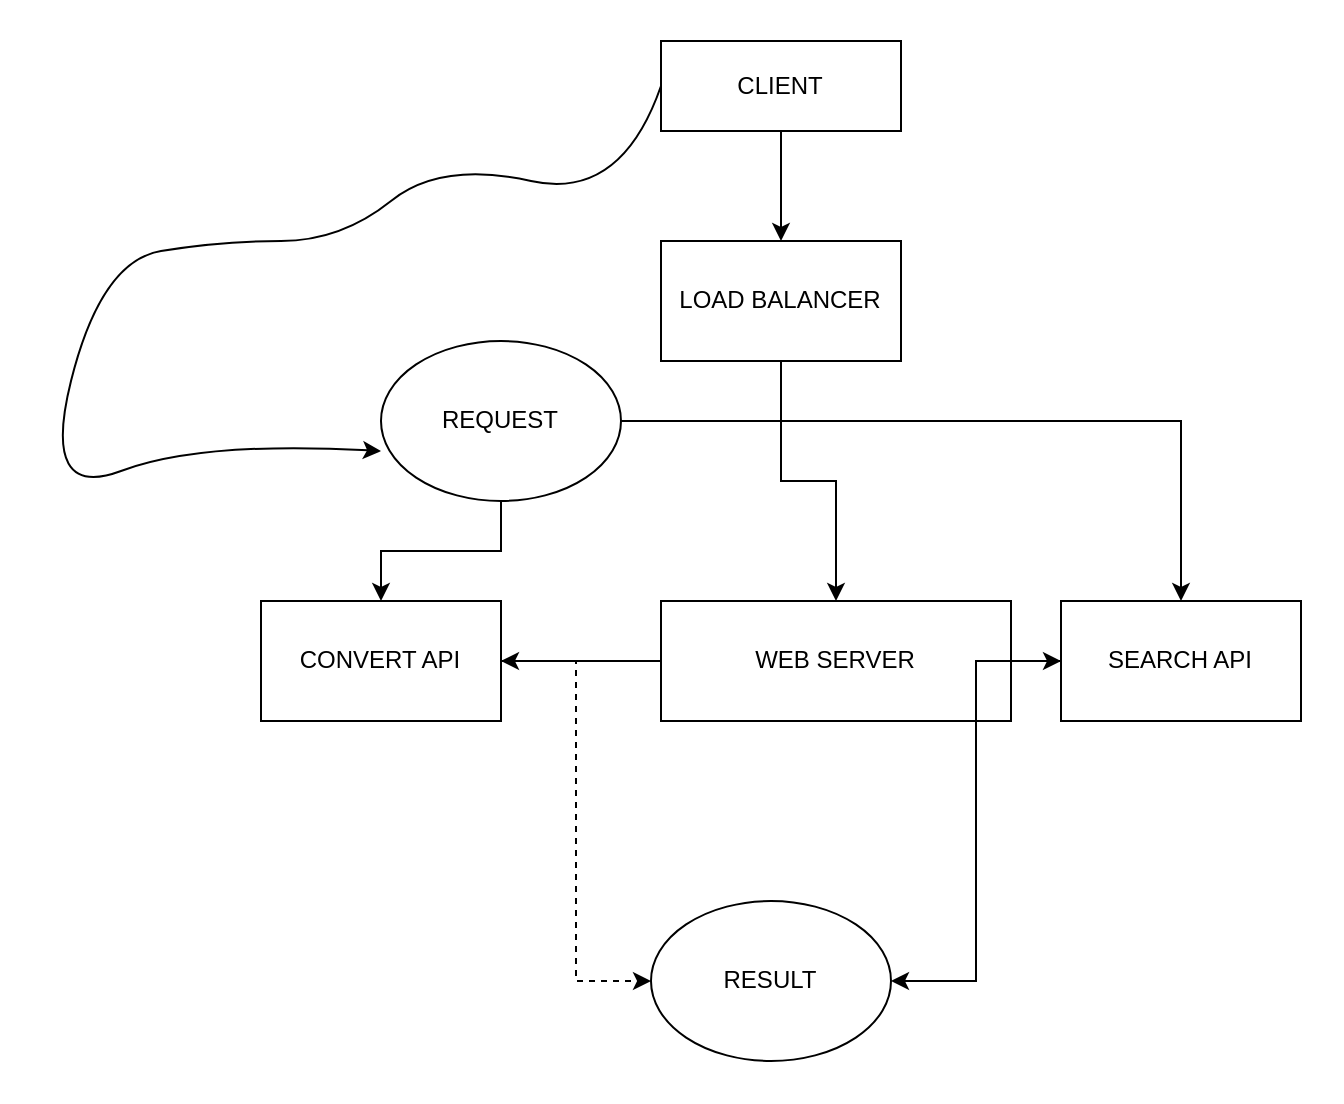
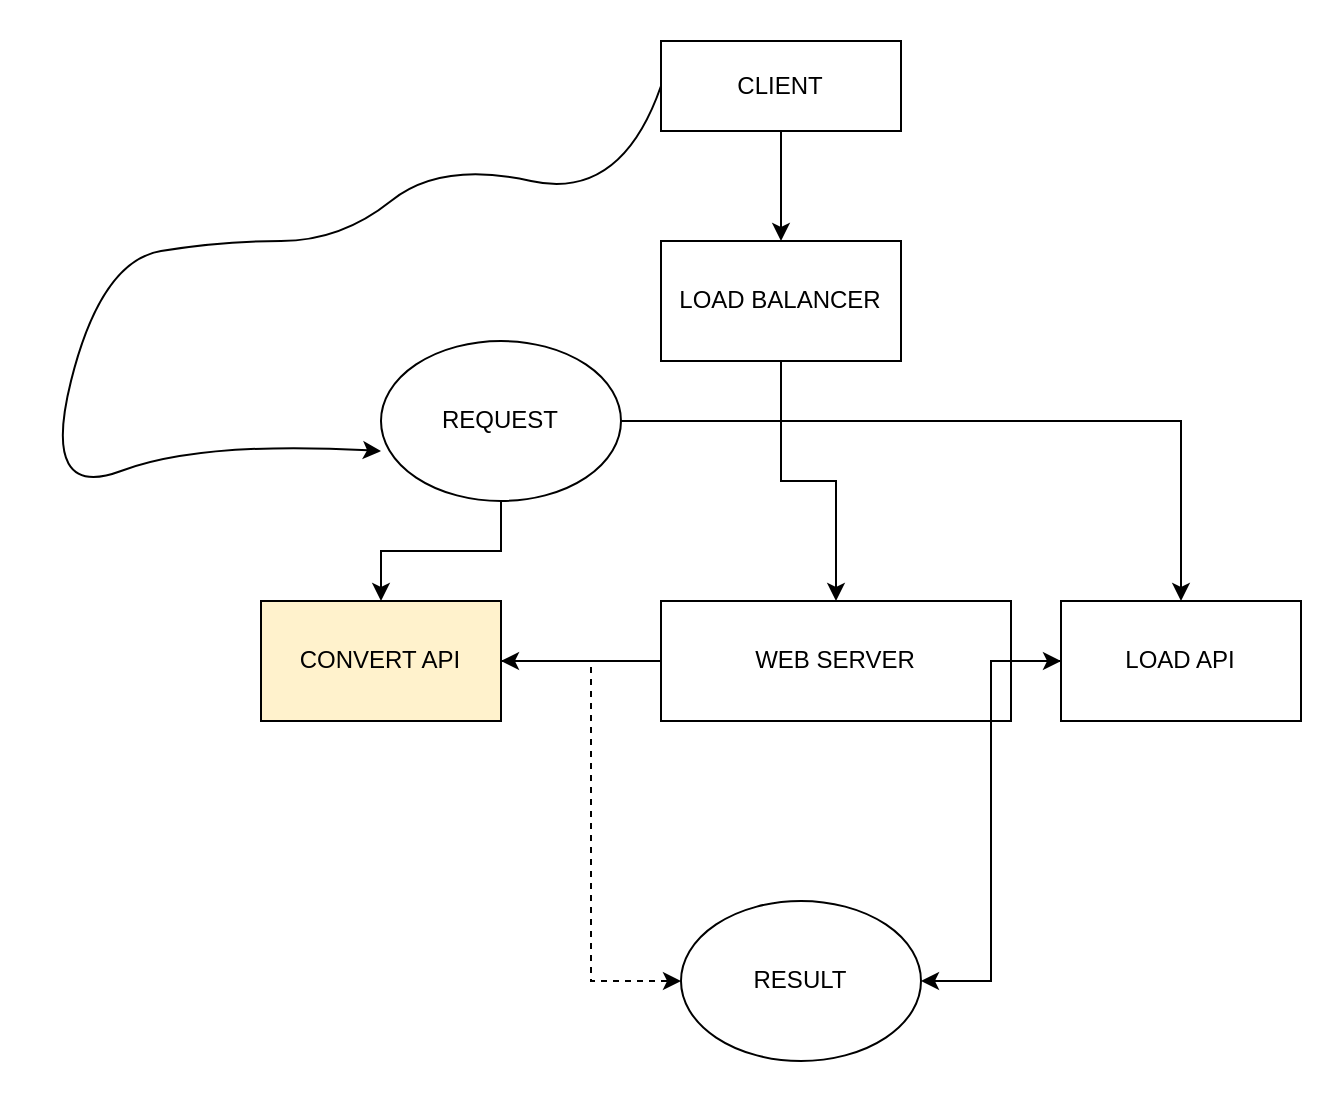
(381, 661) -> (381, 661)
(1181, 661) -> (1181, 661)
(771, 981) -> (801, 981)
